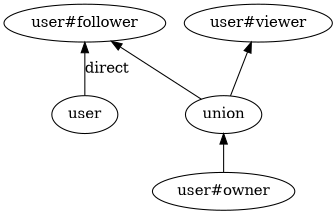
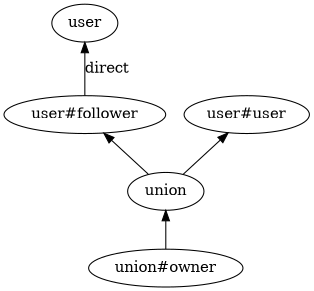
(258, 23) -> (247, 115)
(85, 74) -> (85, 74)
(224, 191) -> (166, 268)
